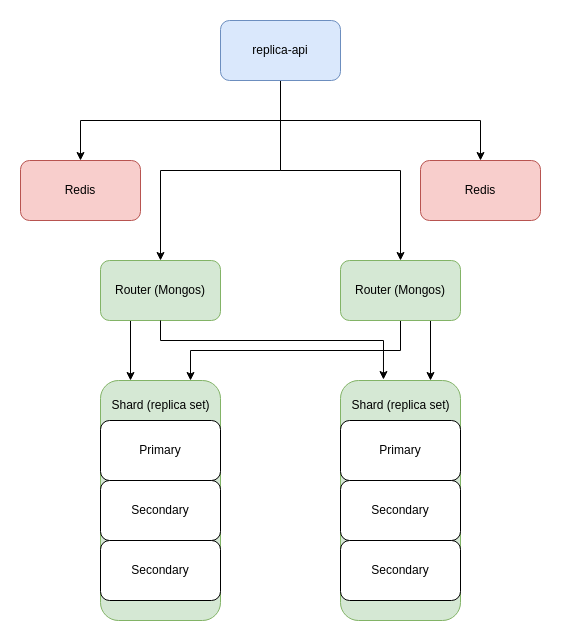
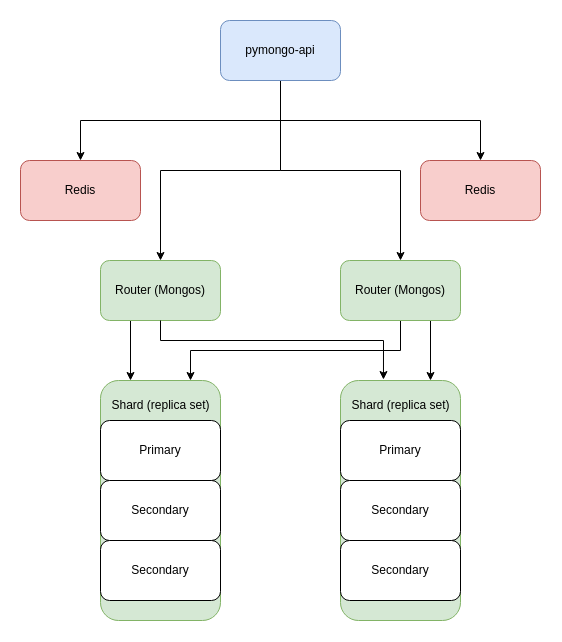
(281, 51) -> (281, 51)
